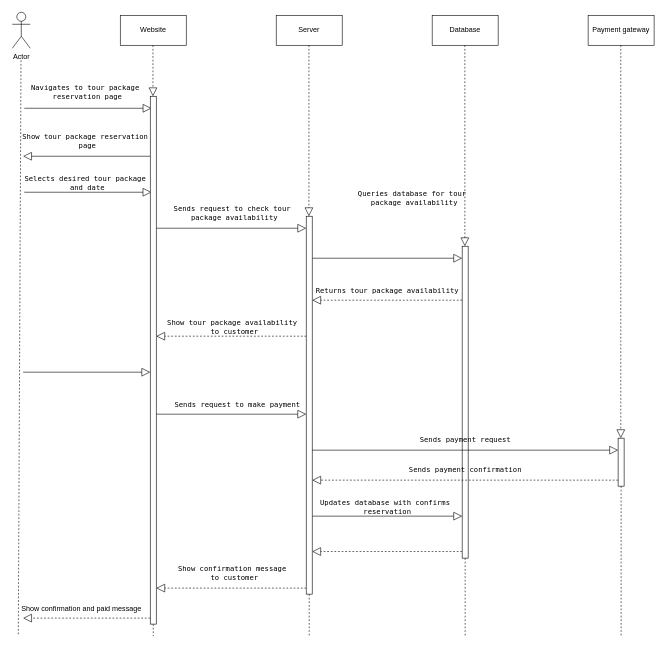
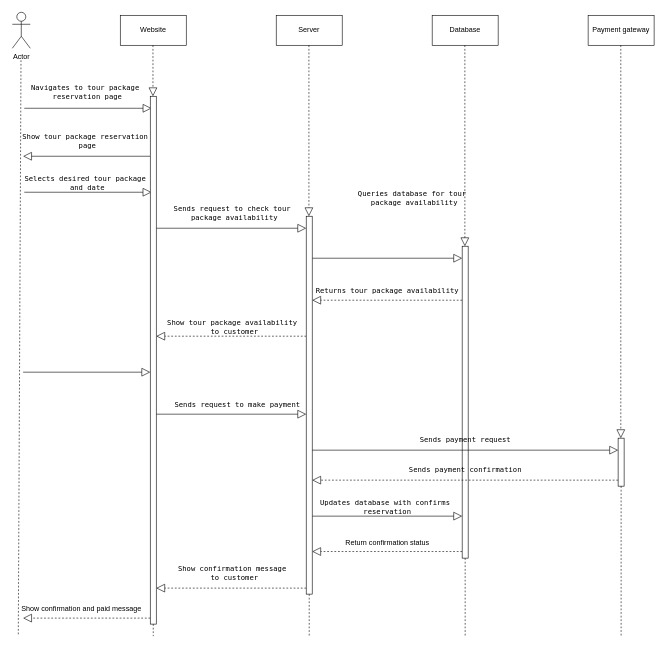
none -> (387, 543)
